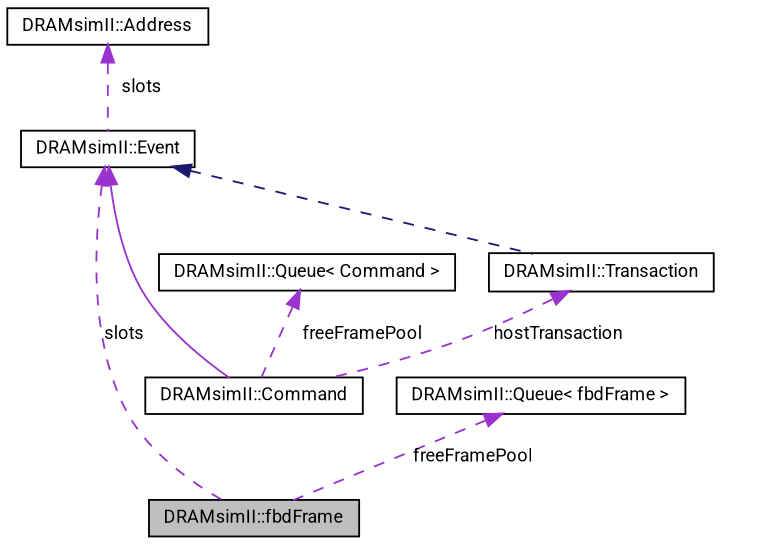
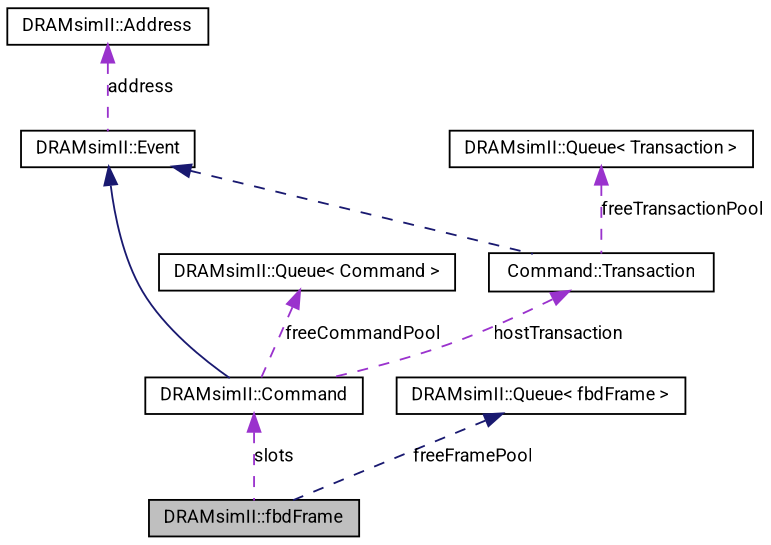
(142, 88) -> (142, 88)
none -> (601, 149)
(601, 272) -> (601, 272)
(146, 297) -> (146, 297)
(363, 334) -> (363, 334)
(109, 366) -> (254, 466)
(389, 460) -> (389, 460)
